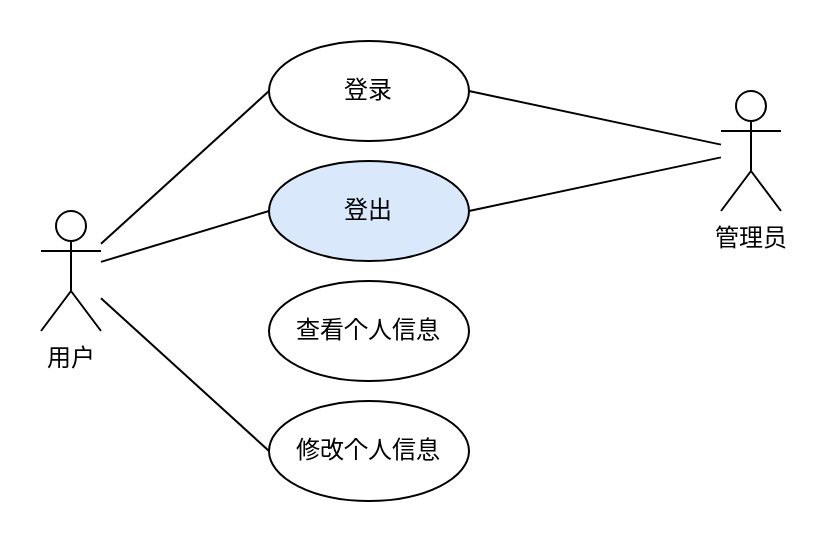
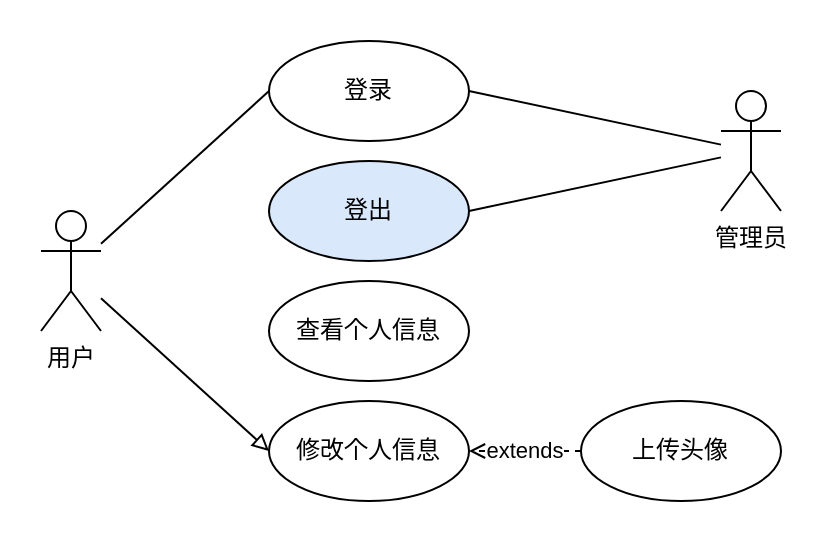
(185, 237) -> none
(260, 443) -> (255, 439)
none -> (528, 451)
none -> (681, 451)
